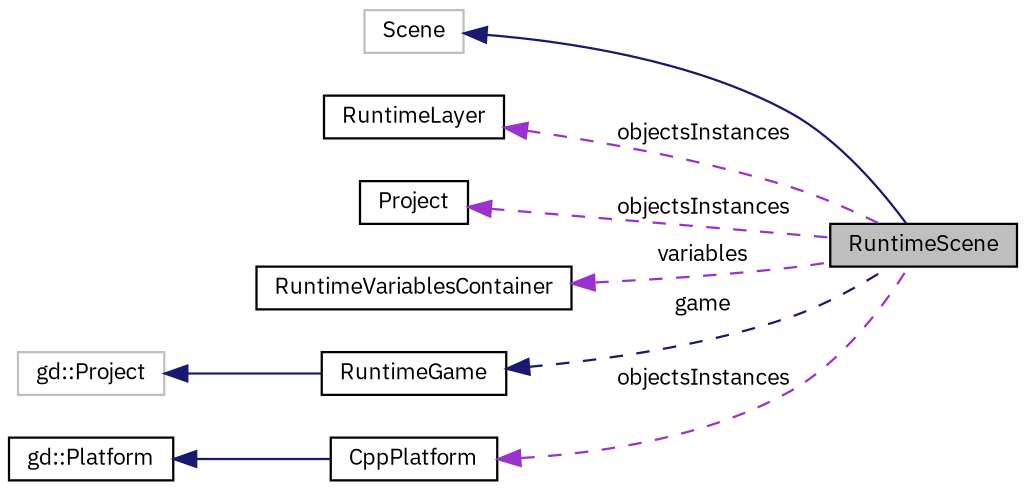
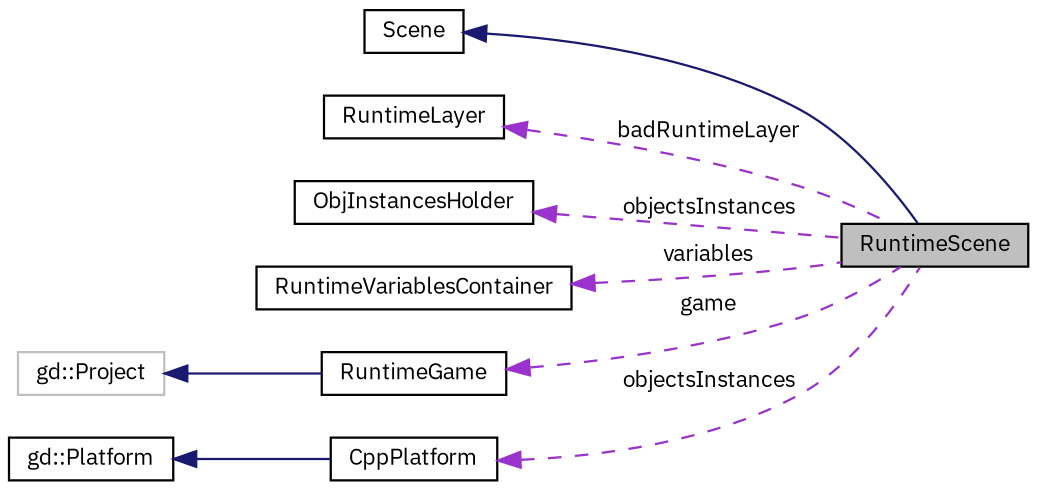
(414, 32) -> (414, 32)
(701, 134) -> (706, 132)
(414, 202) -> (414, 202)
(716, 338) -> (722, 339)
